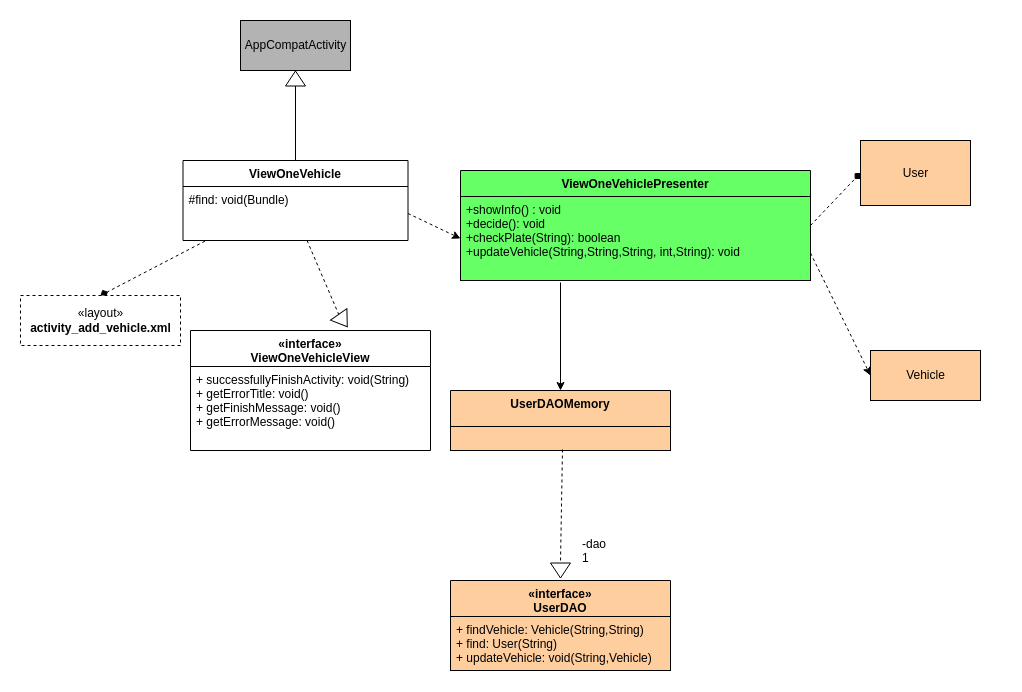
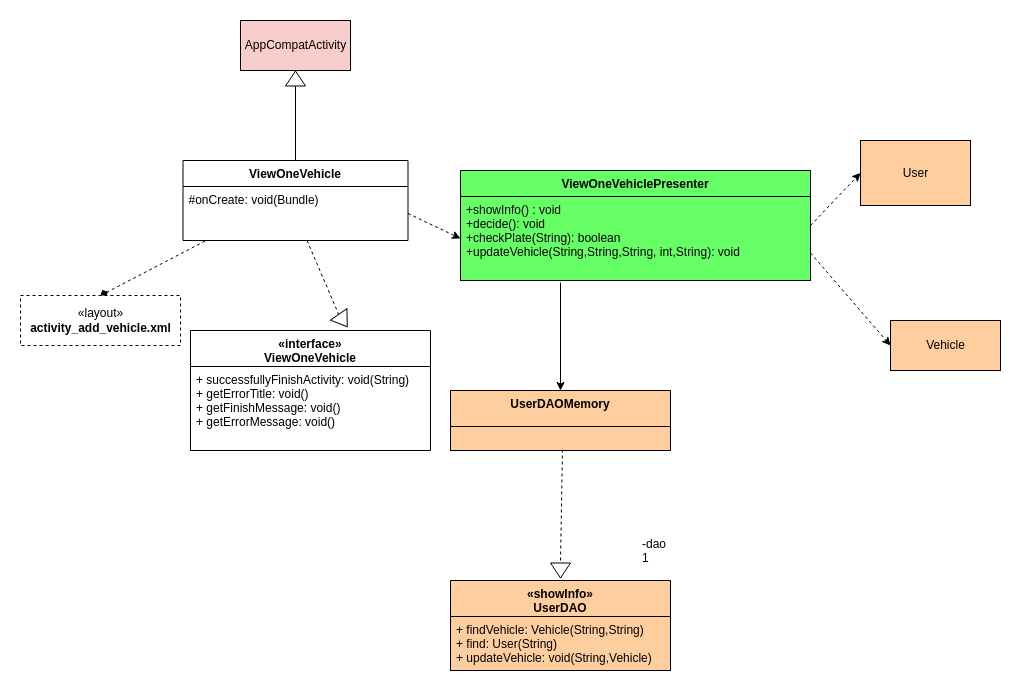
(296, 46) -> (296, 46)
(854, 179) -> (855, 179)
(245, 200) -> (260, 200)
(310, 344) -> (310, 344)
(926, 376) -> (946, 346)
(606, 546) -> (666, 546)
(560, 594) -> (560, 594)
